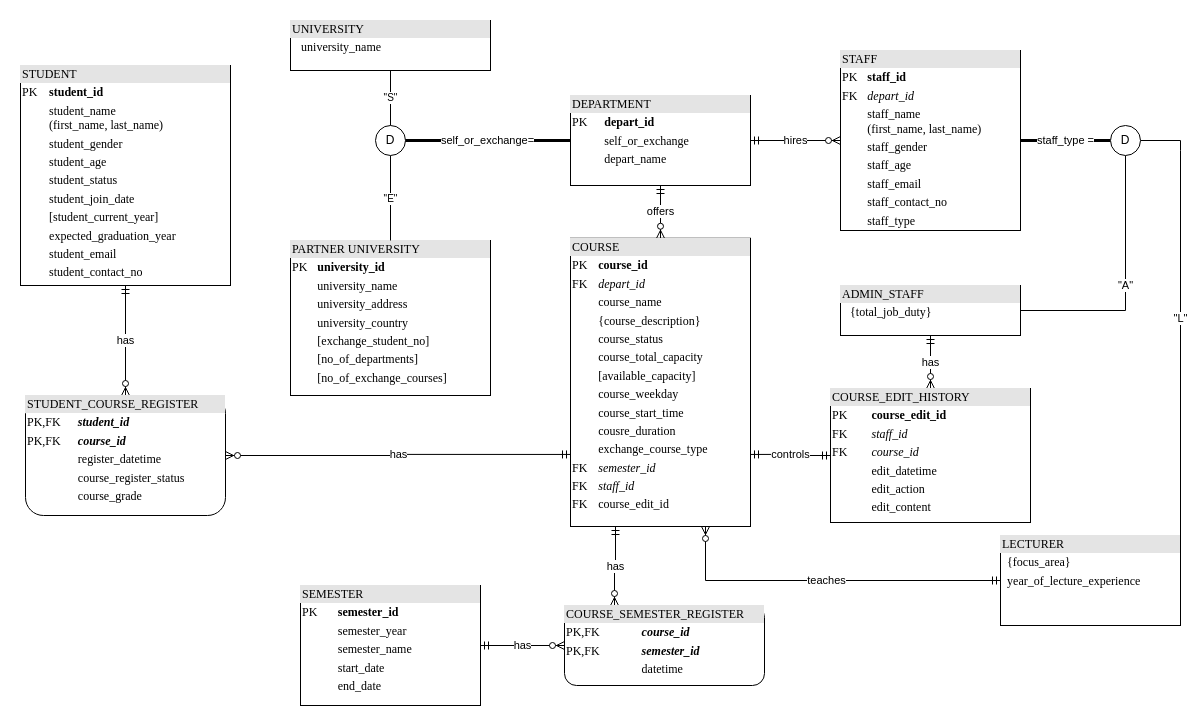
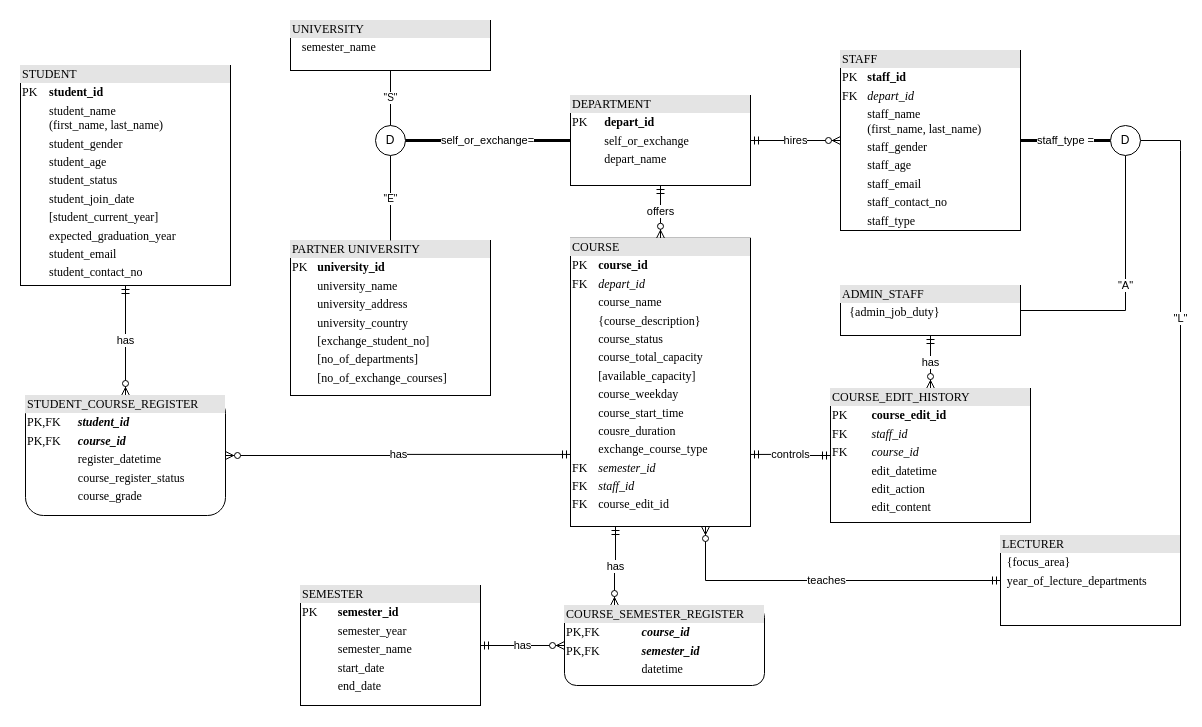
(338, 35) -> (334, 35)
(893, 300) -> (893, 300)
(1085, 557) -> (1090, 557)
